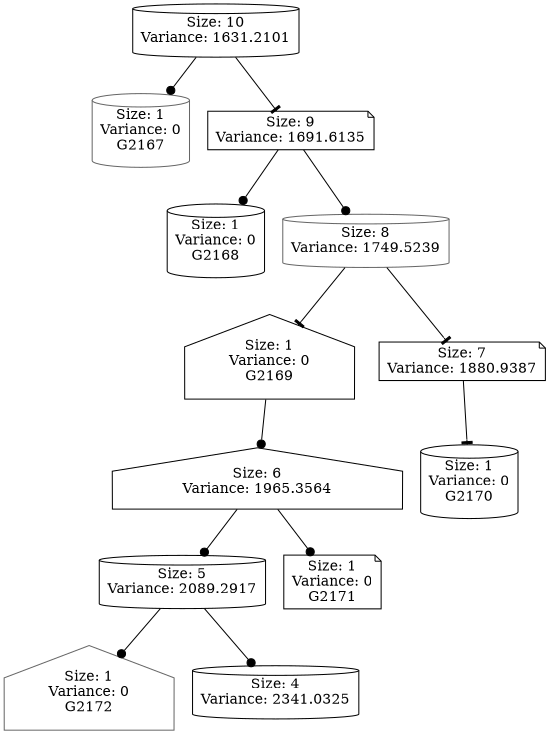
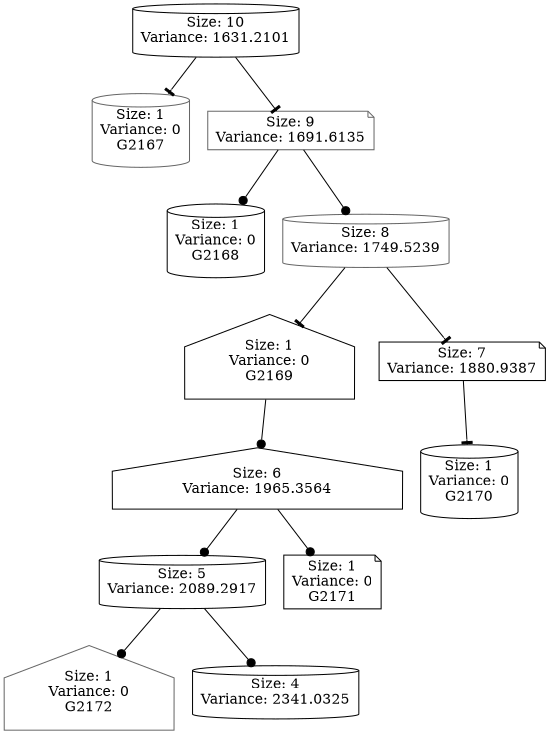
(185, 72) -> (184, 73)
(291, 130) -> (291, 130)
